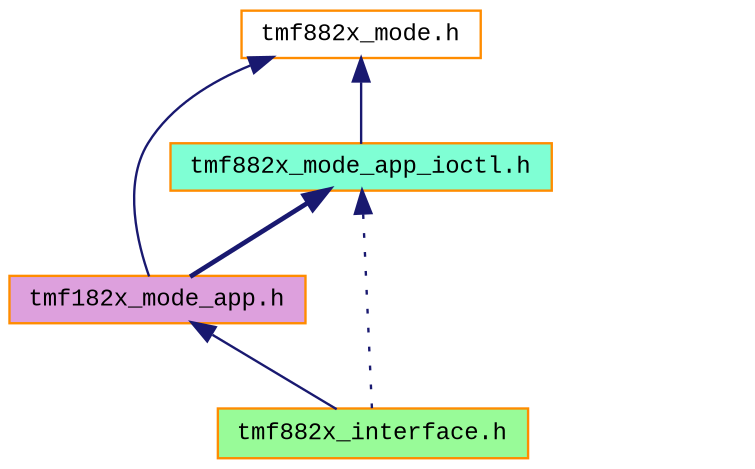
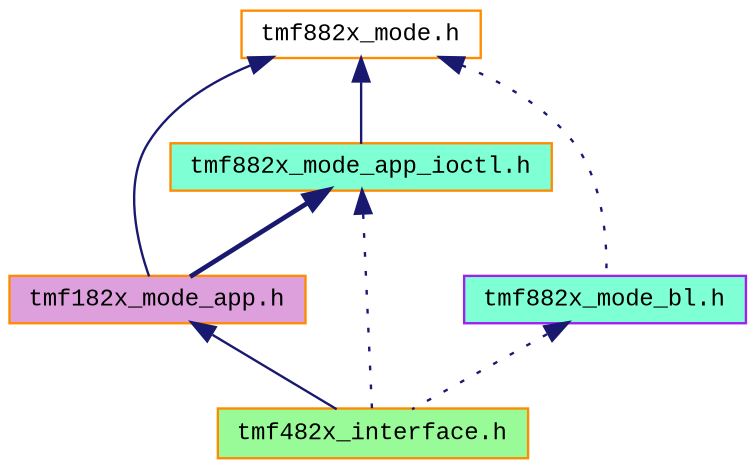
none -> (605, 300)
(373, 433) -> (373, 433)
